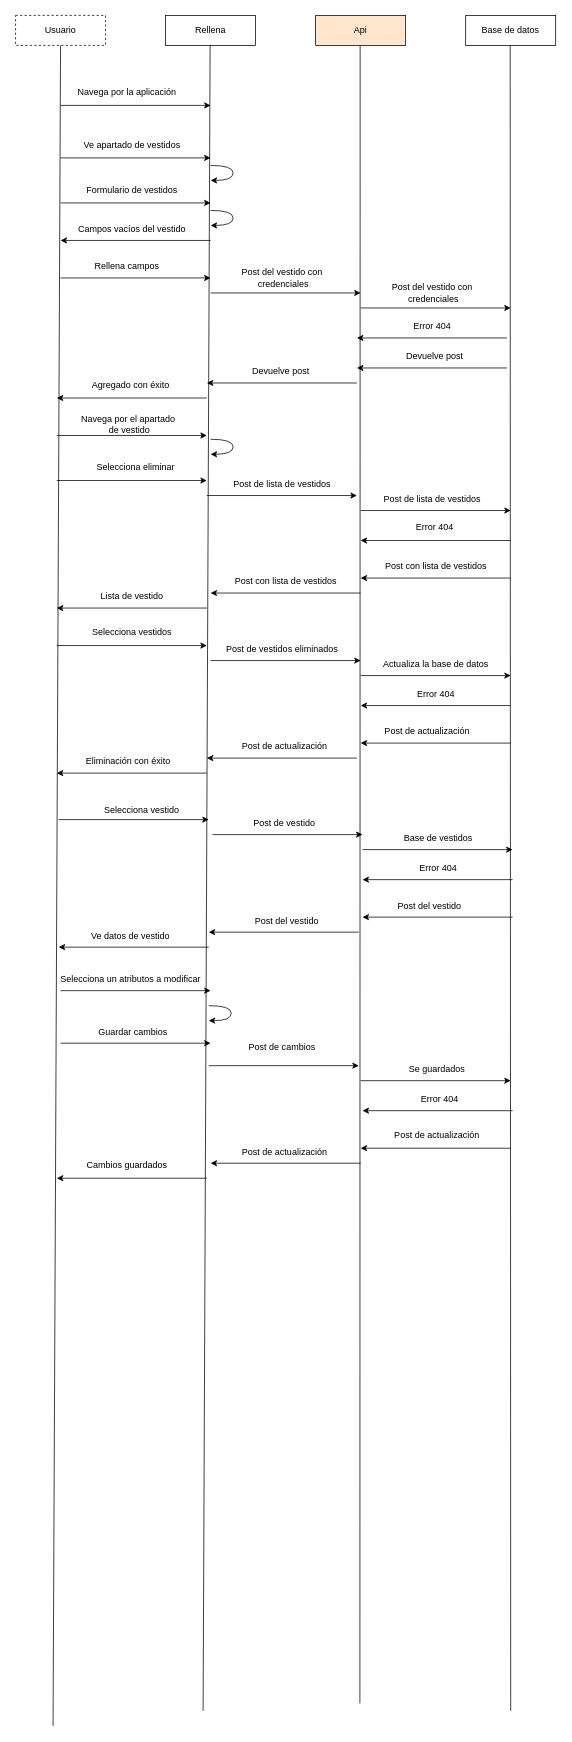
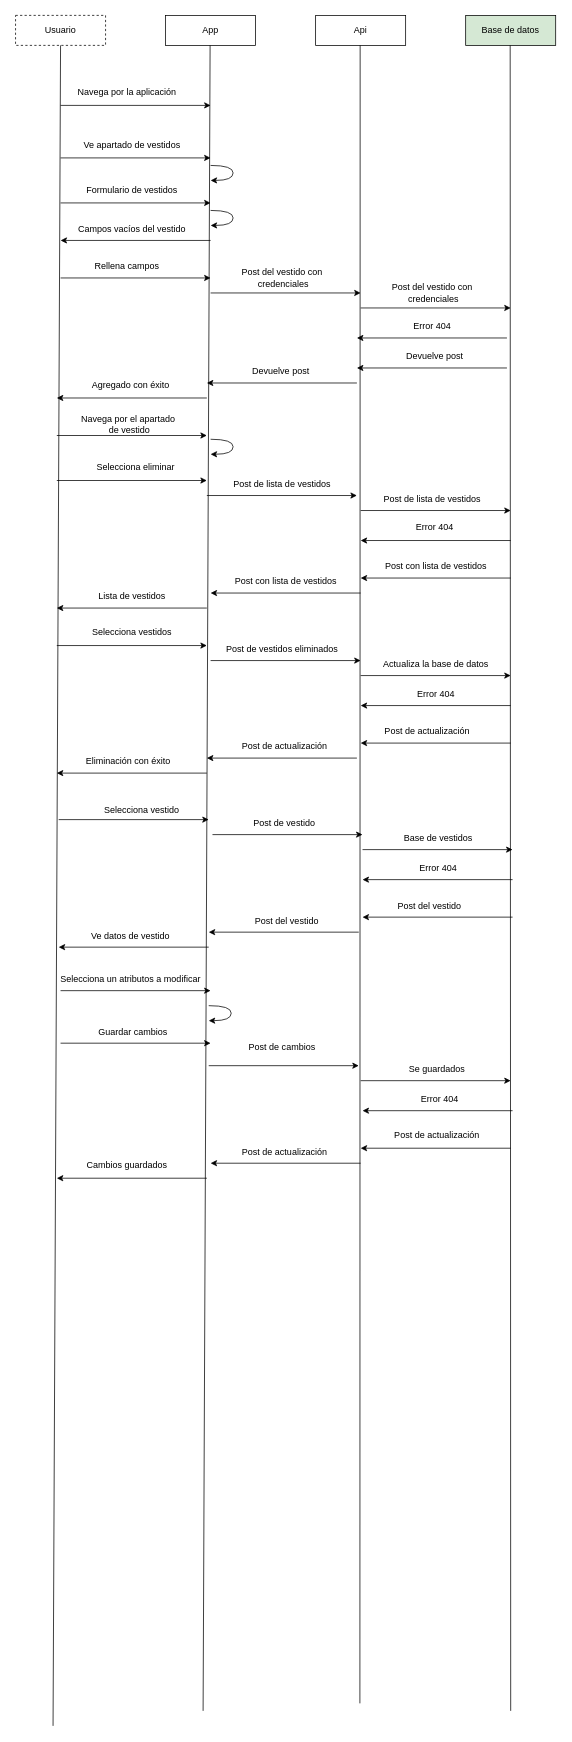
(210, 30) -> (210, 30)
(360, 30) -> (360, 30)
(510, 30) -> (510, 30)
(132, 597) -> (132, 597)
